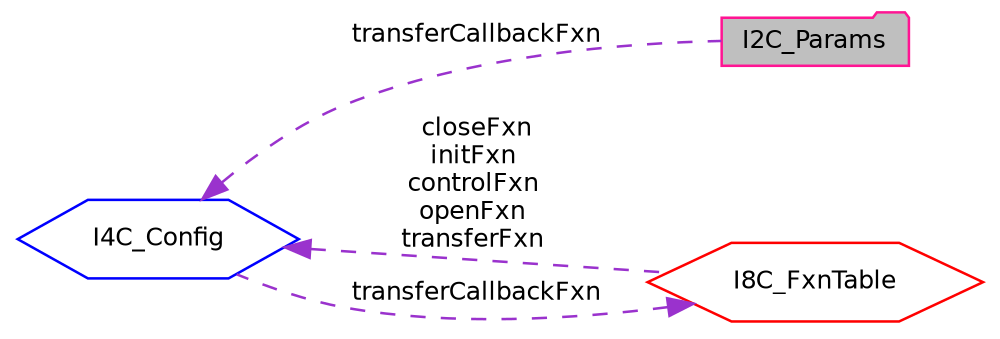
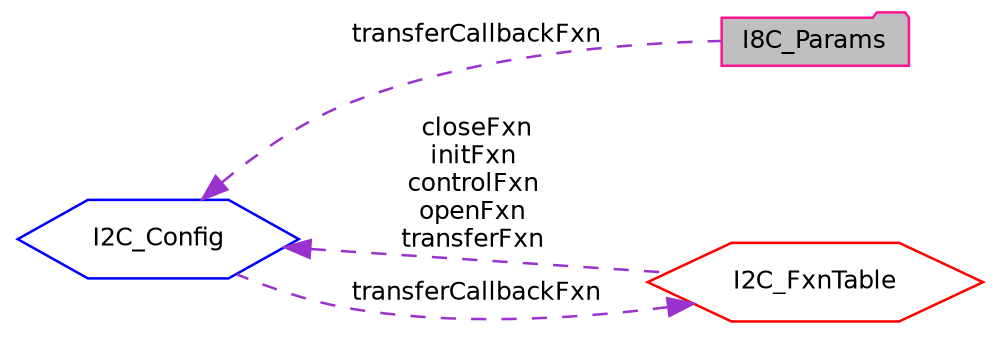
(815, 42) -> (815, 42)
(158, 239) -> (158, 239)
(815, 282) -> (815, 282)
